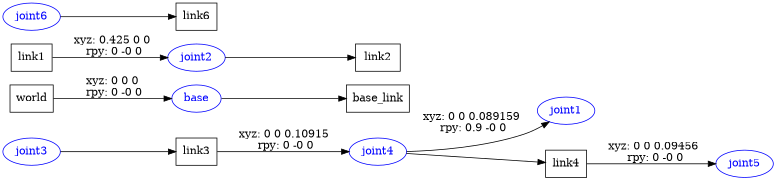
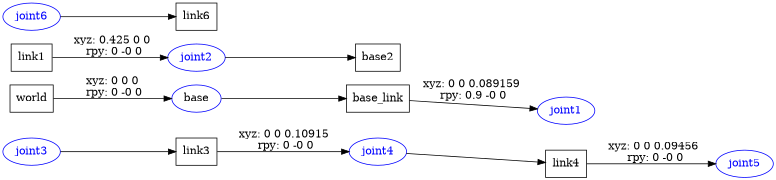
(378, 58) -> (378, 58)
(196, 99) -> (196, 99)
(476, 145) -> (470, 105)
